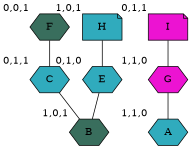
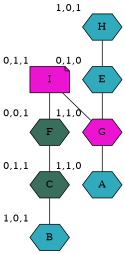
(102, 27) -> (102, 27)
(50, 80) -> (50, 185)
none -> (50, 106)
(96, 106) -> (102, 106)
(89, 132) -> (50, 237)
